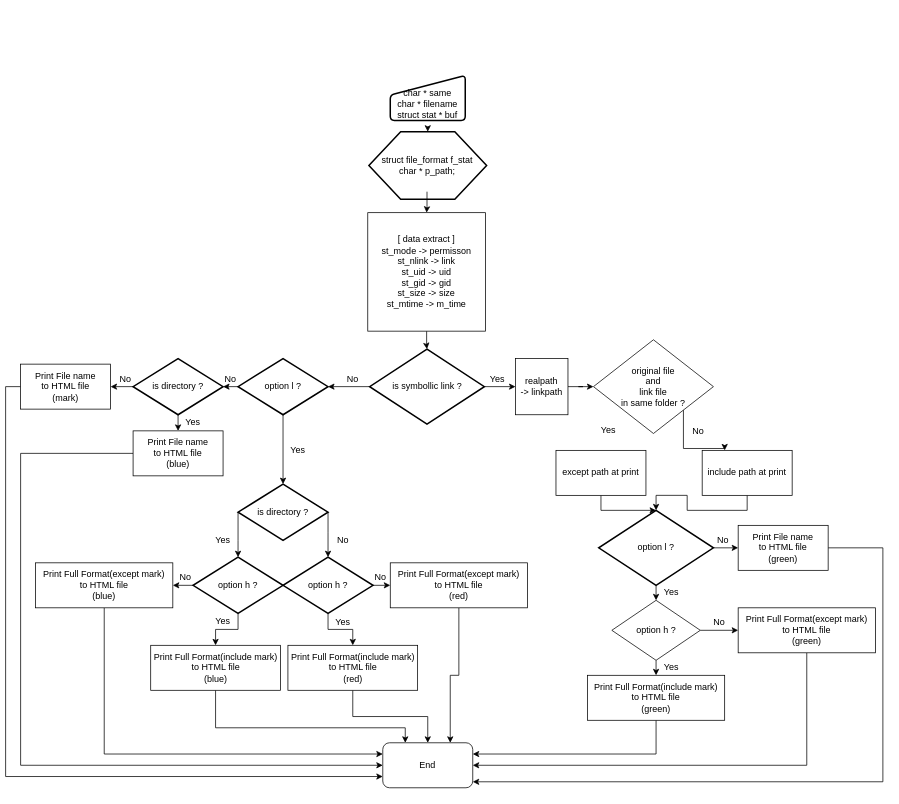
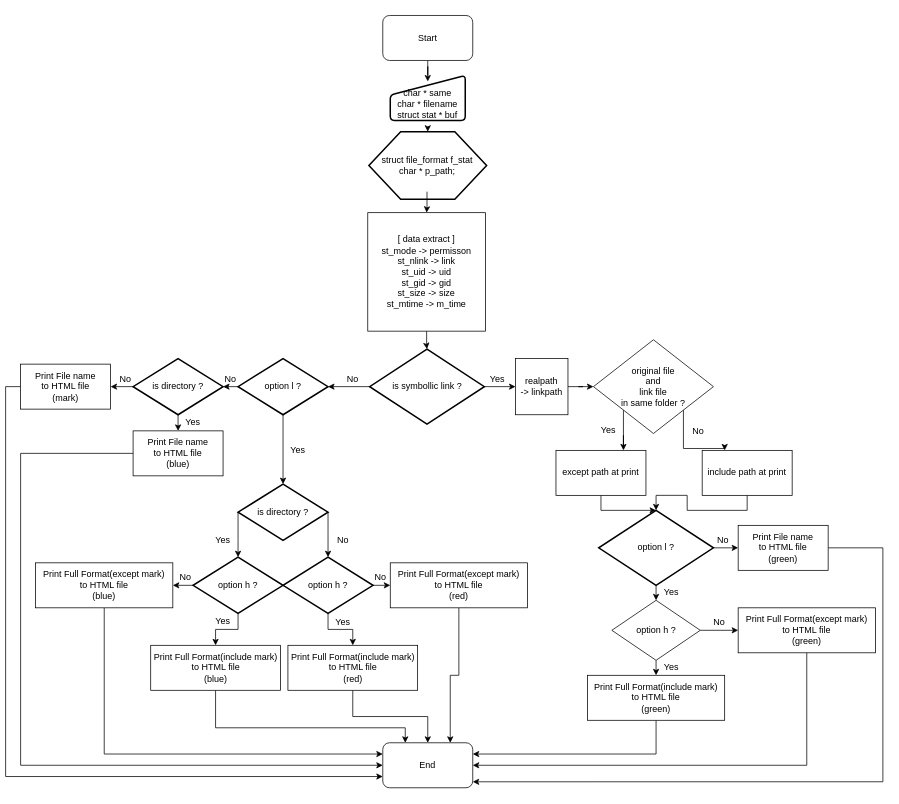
none -> (428, 38)
none -> (428, 73)
none -> (624, 440)
